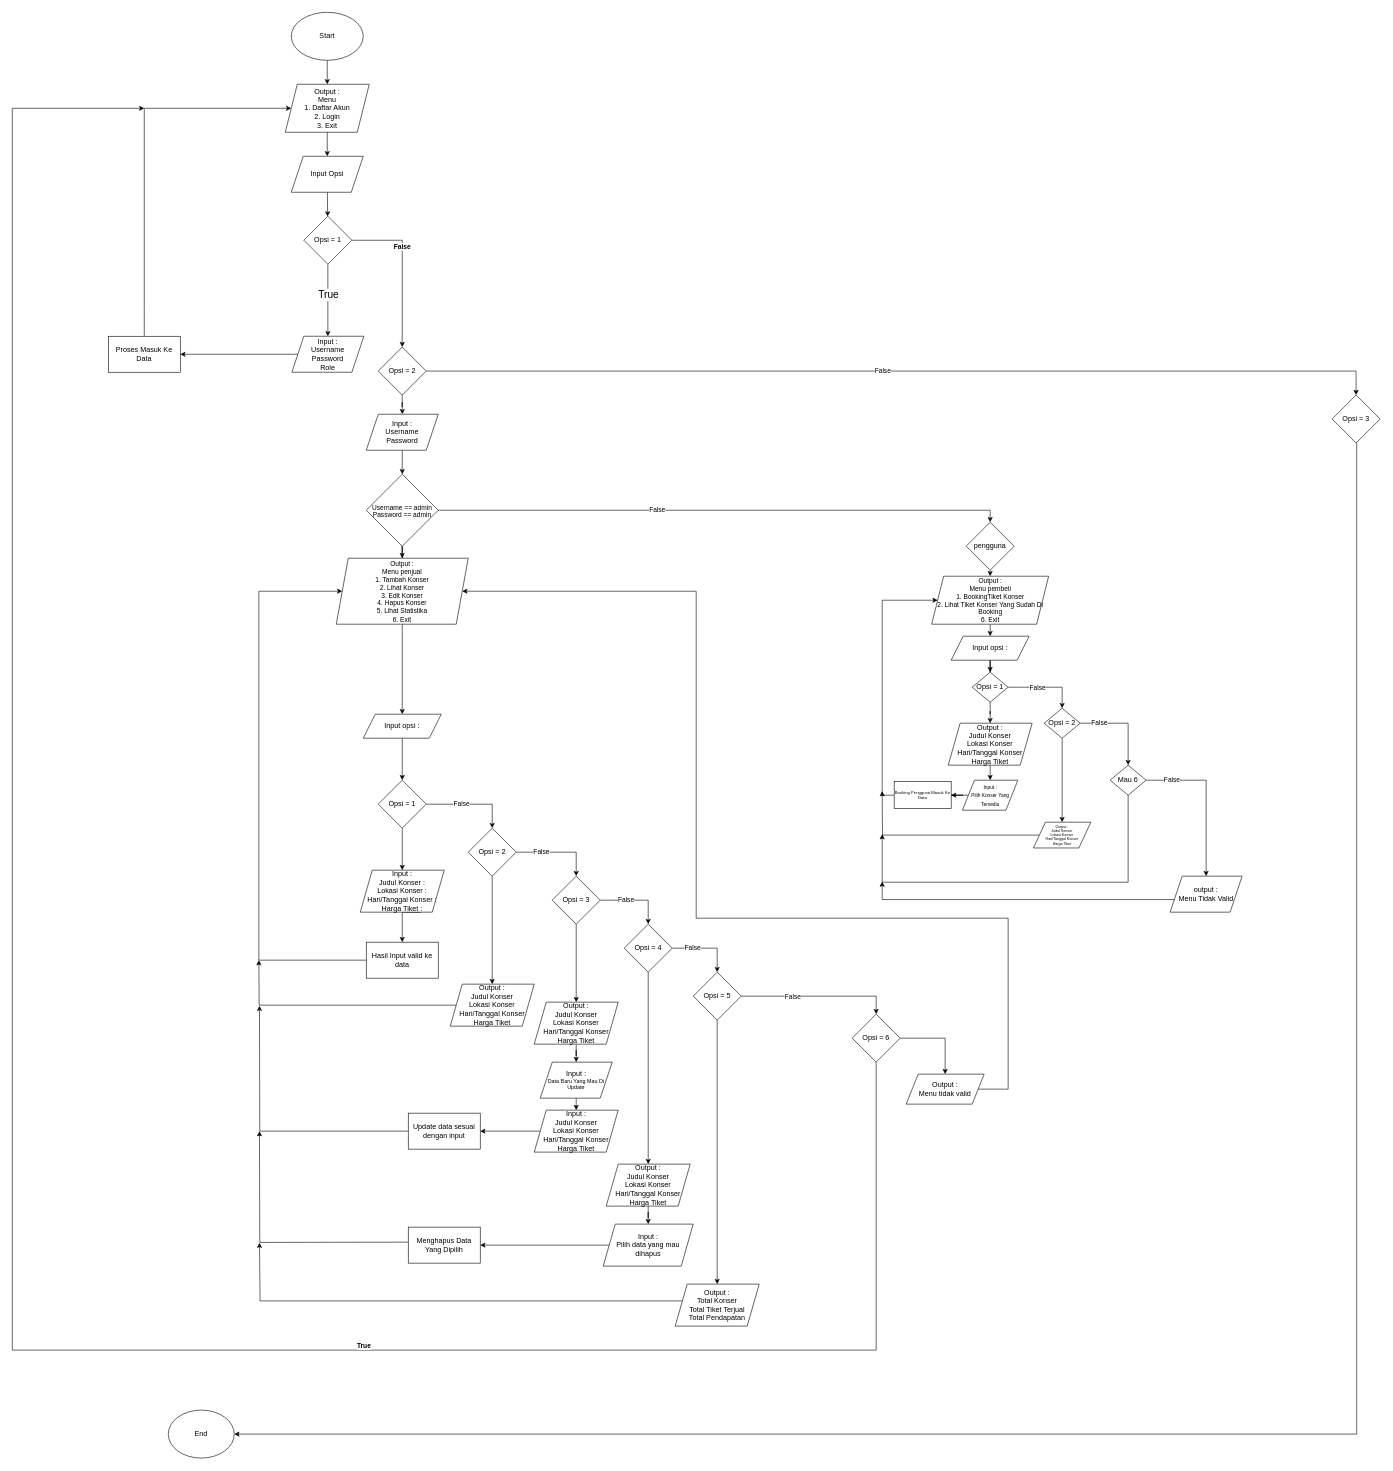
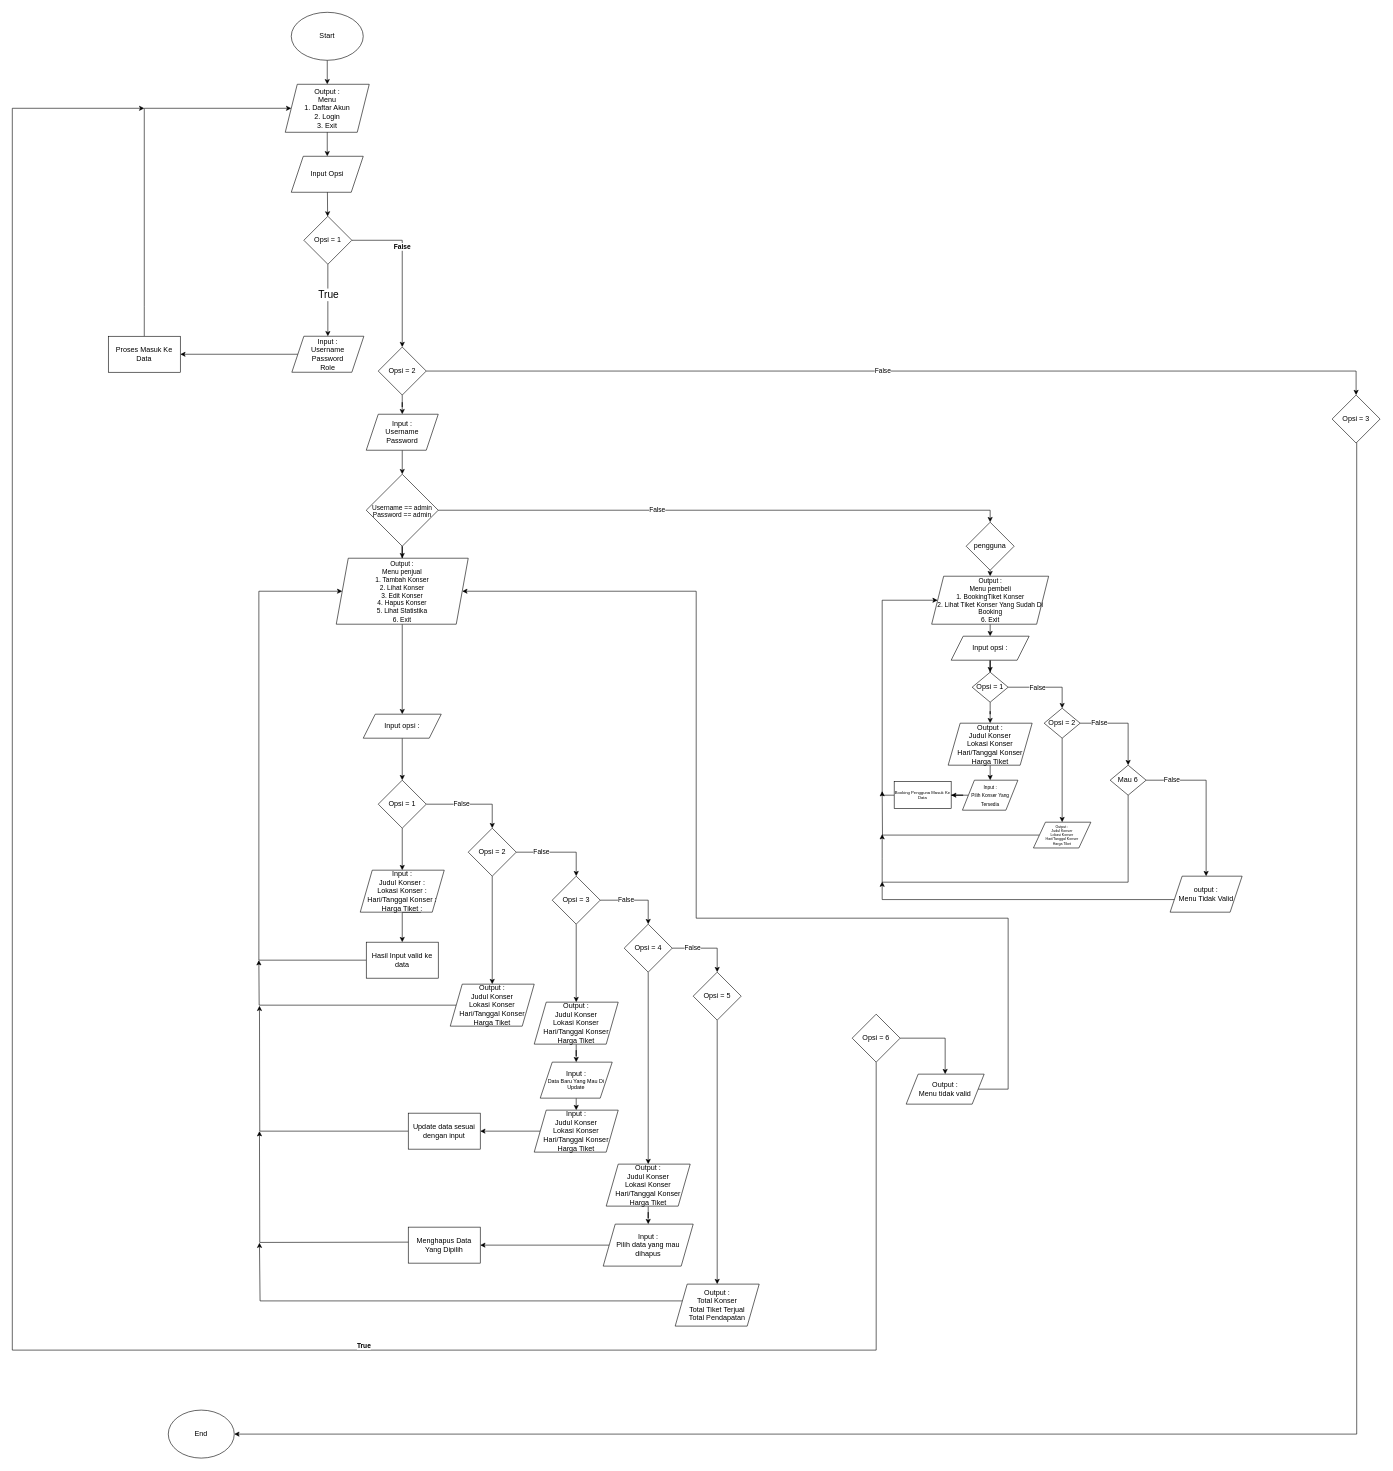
(792, 996) -> none
